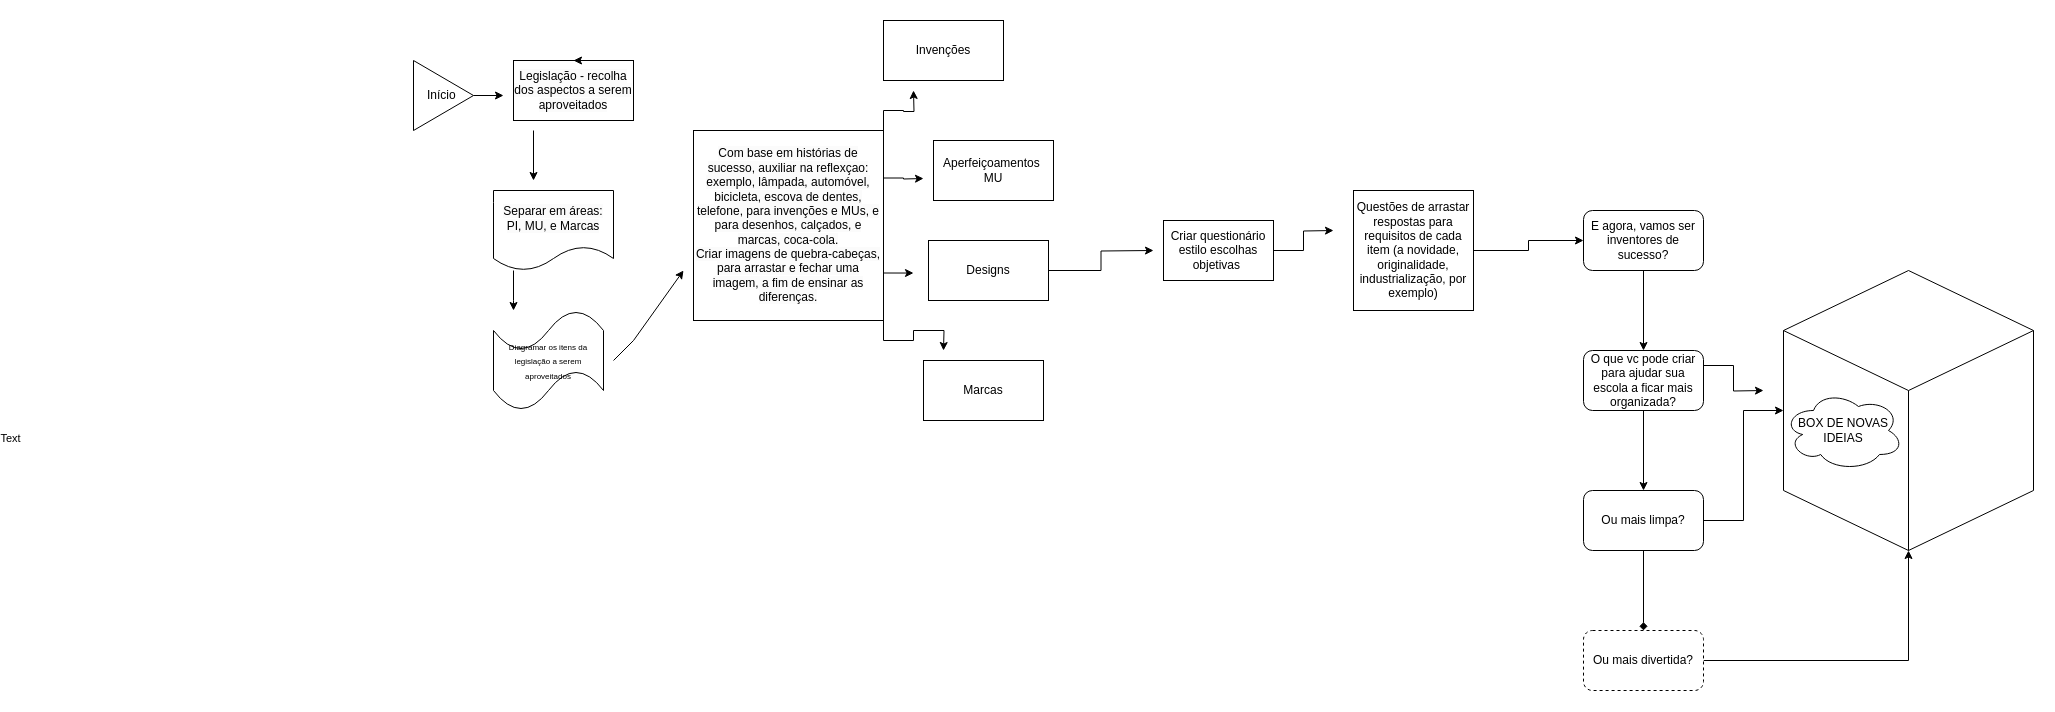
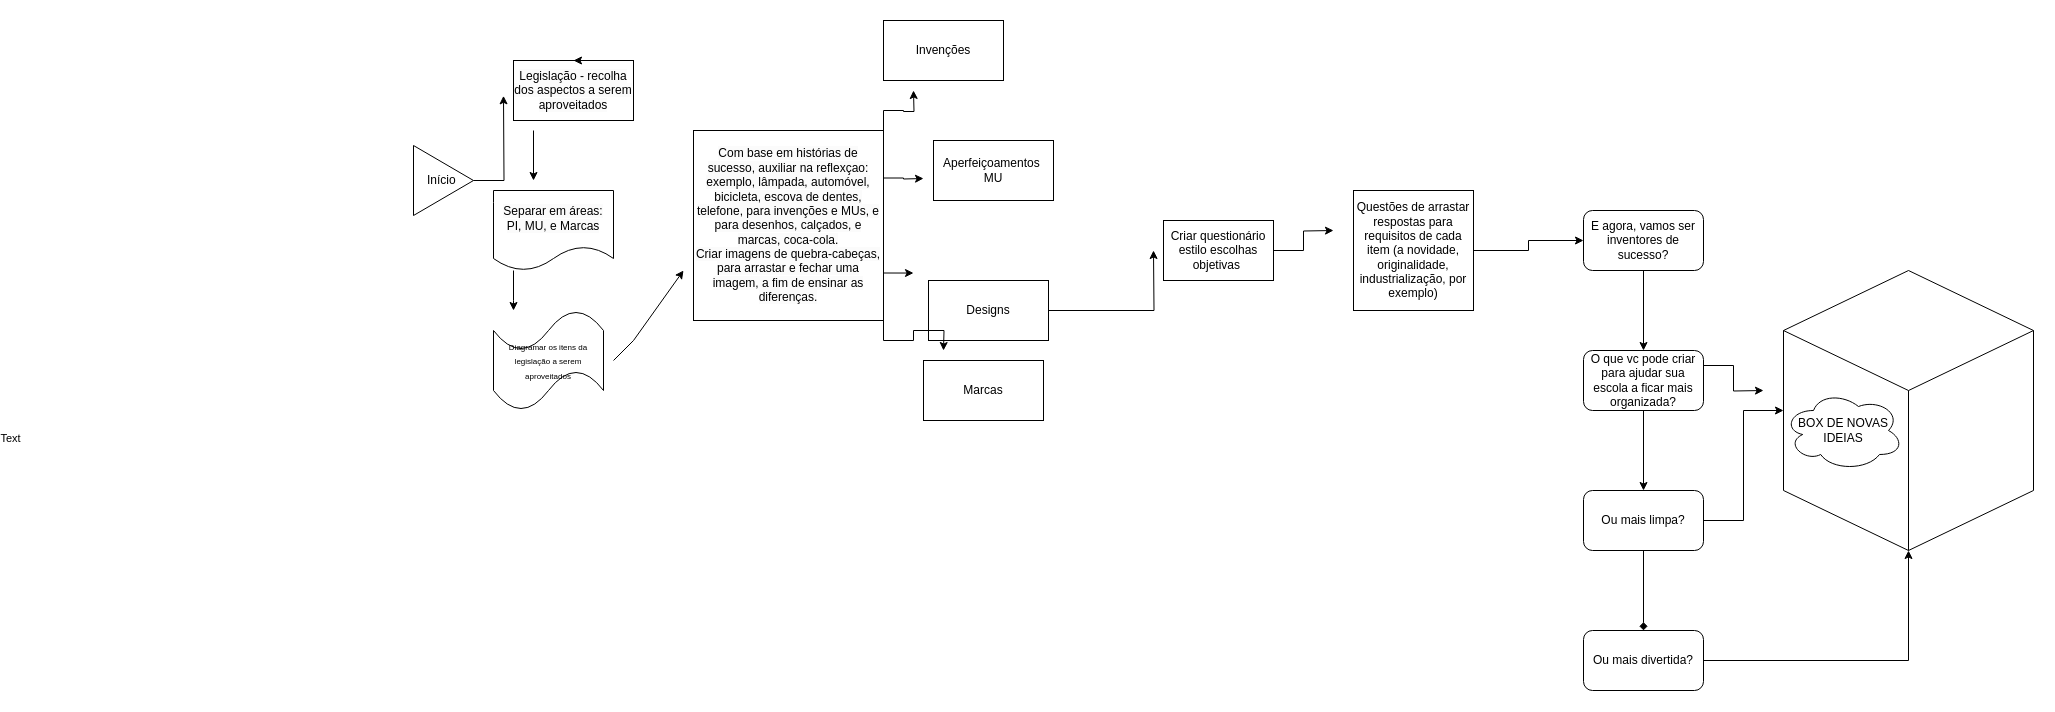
(444, 96) -> (444, 181)
(989, 271) -> (989, 311)
(1644, 661) -> (1644, 661)
